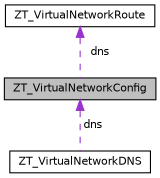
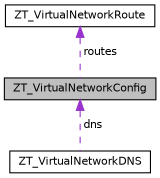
(99, 52) -> (99, 52)
